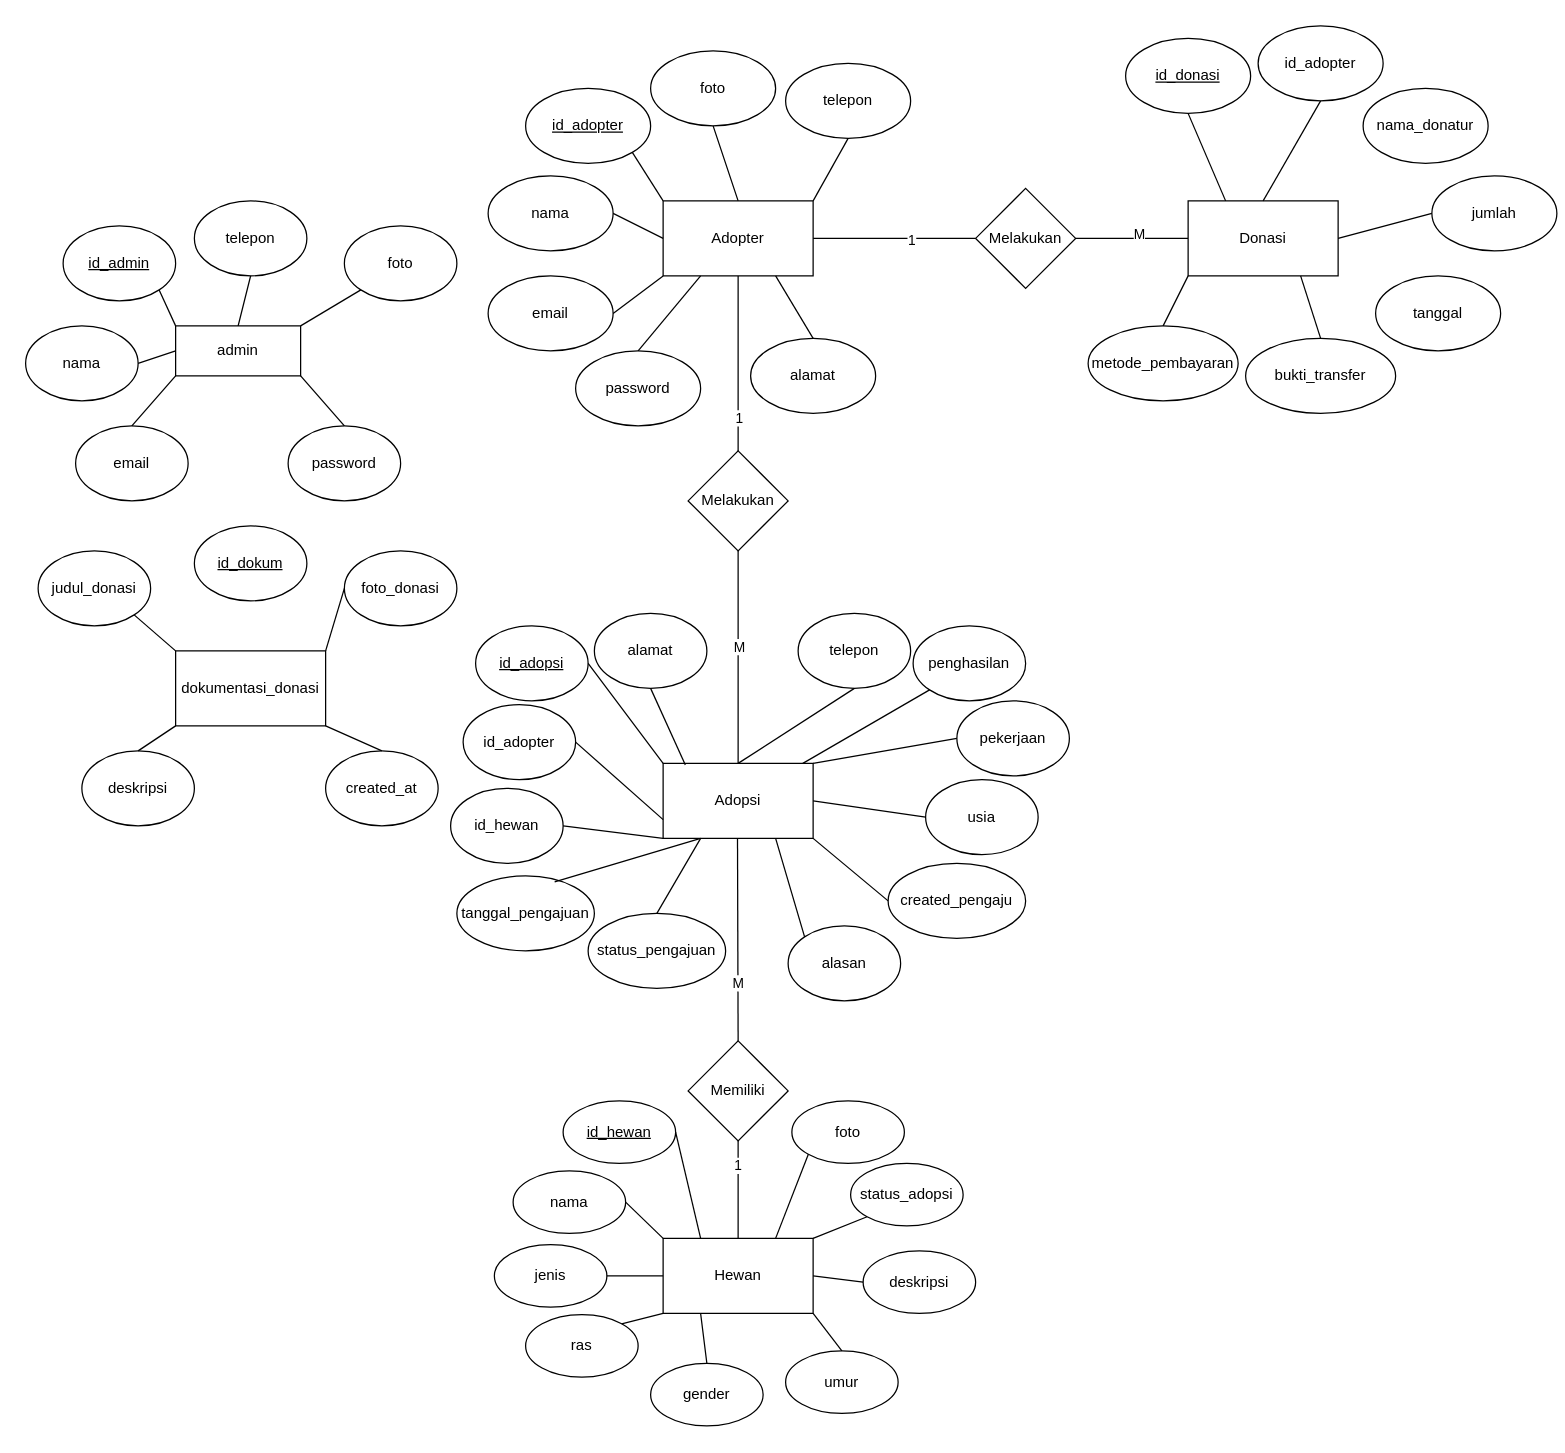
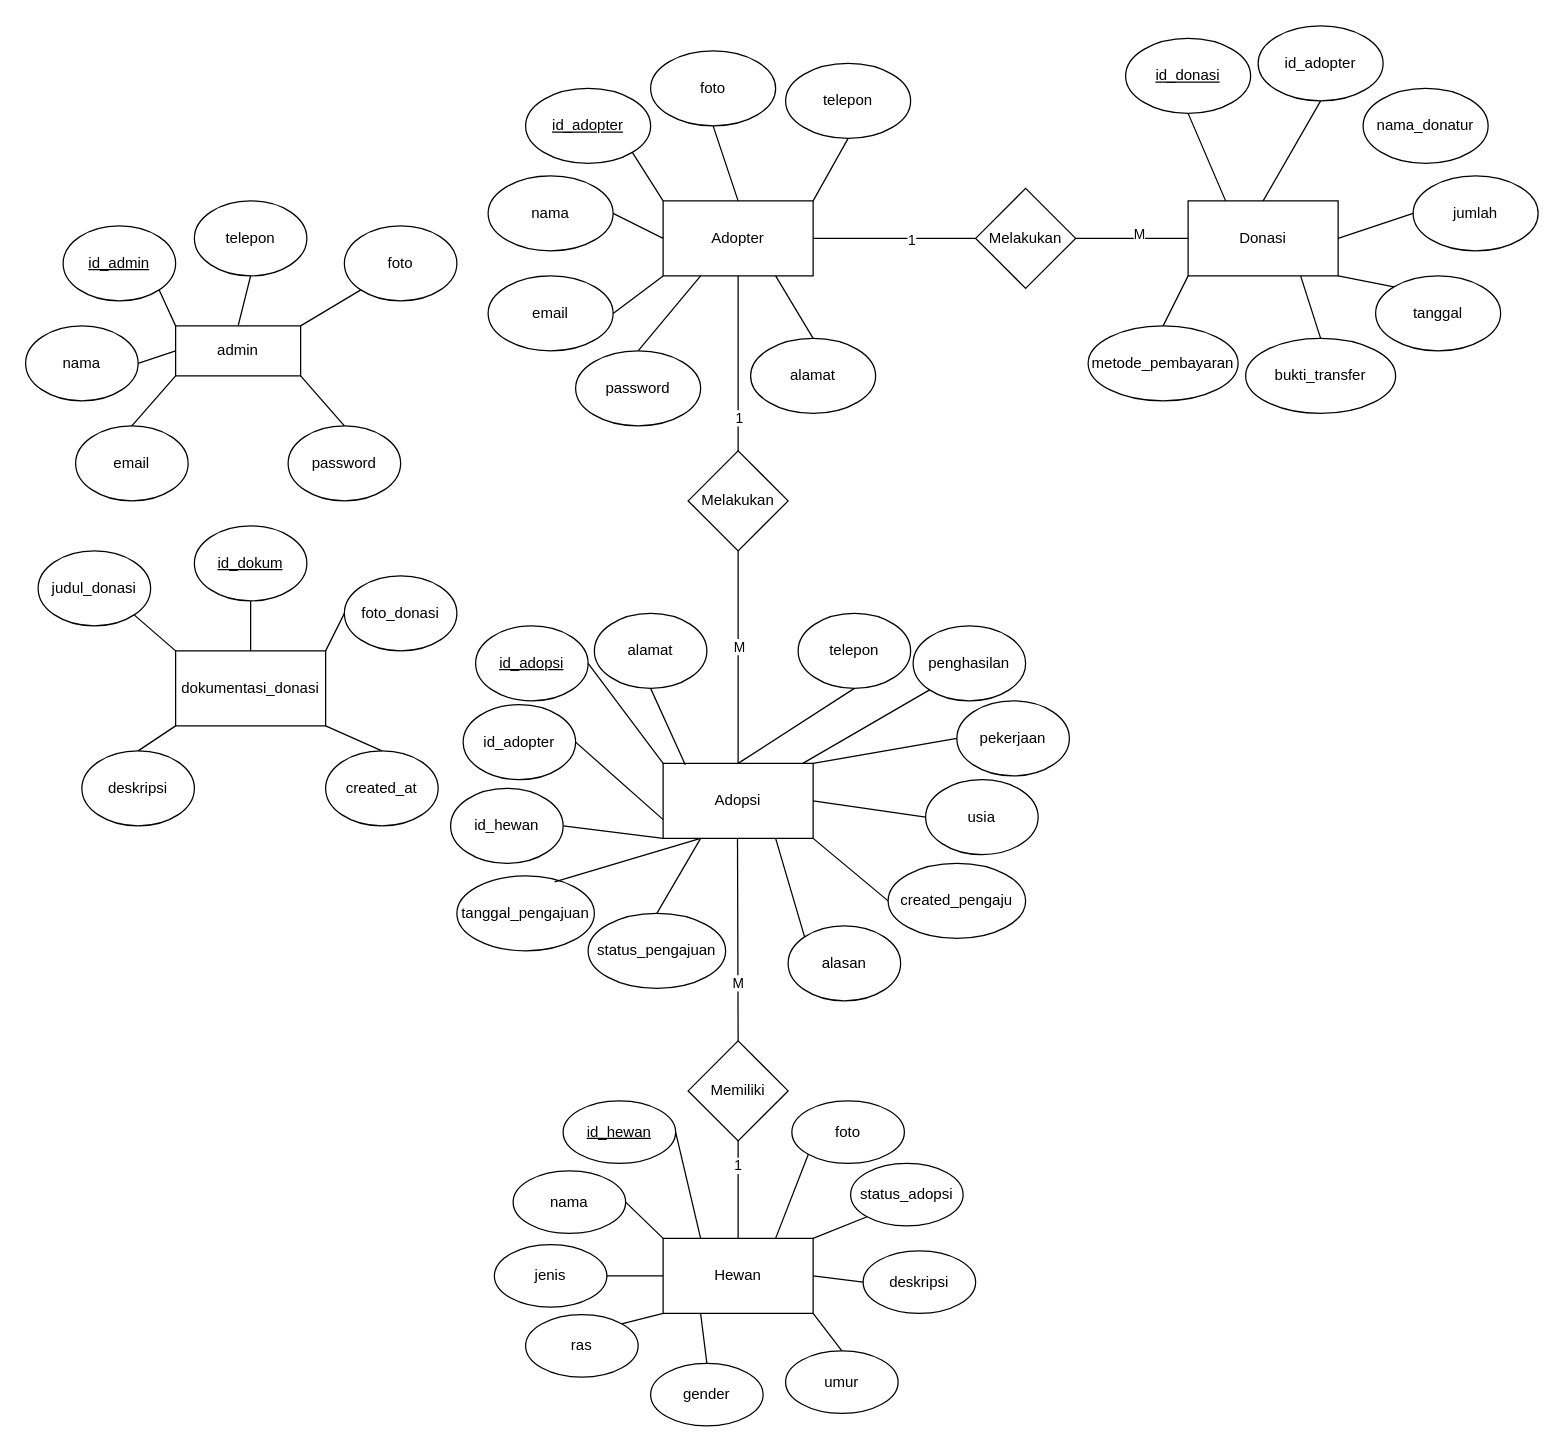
(1494, 213) -> (1476, 213)
none -> (1366, 281)
(401, 588) -> (401, 613)
none -> (251, 626)
